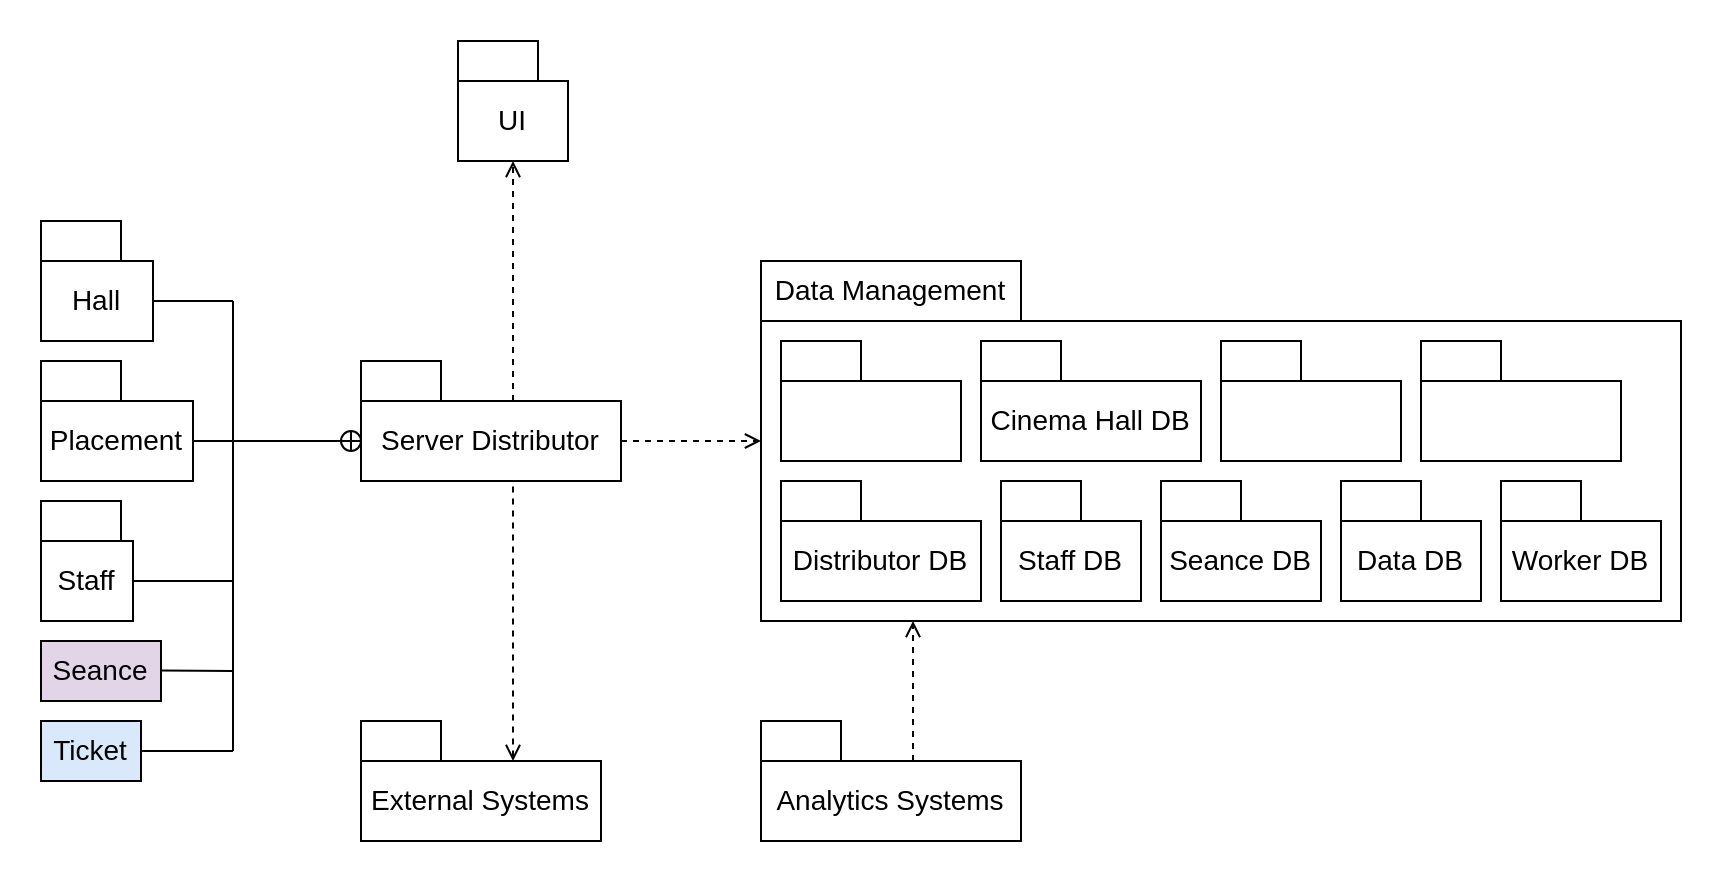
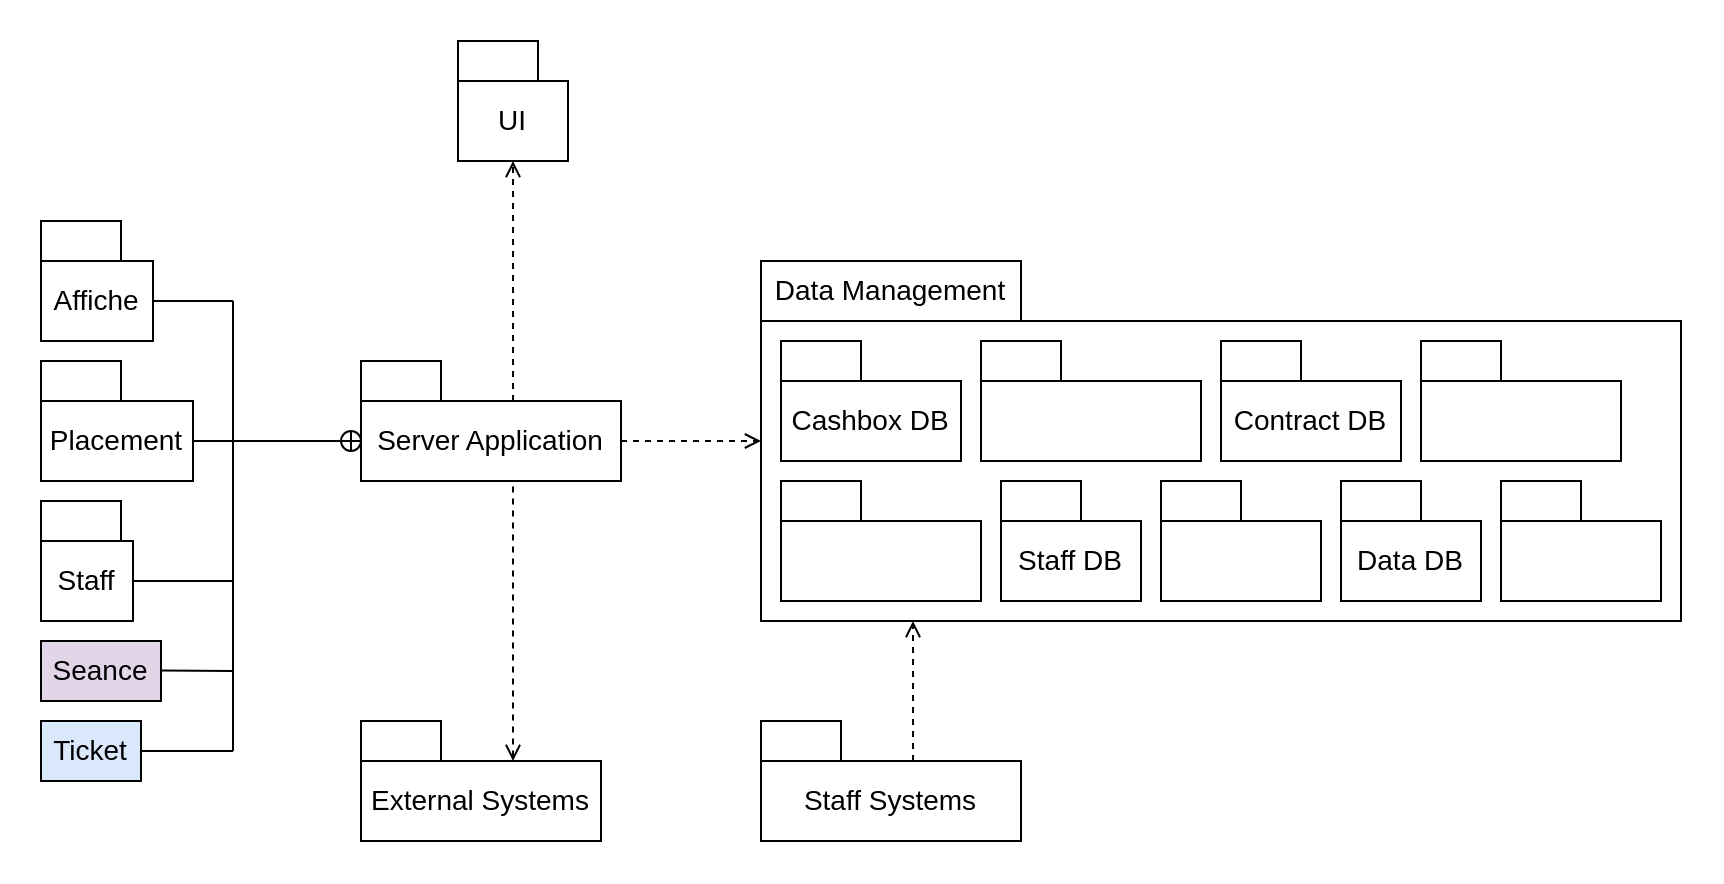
(96, 301) -> (96, 301)
none -> (871, 416)
(1091, 416) -> none
none -> (1311, 416)
(490, 441) -> (490, 441)
(881, 556) -> none
(1241, 556) -> none
(1581, 556) -> none
(890, 801) -> (890, 801)
